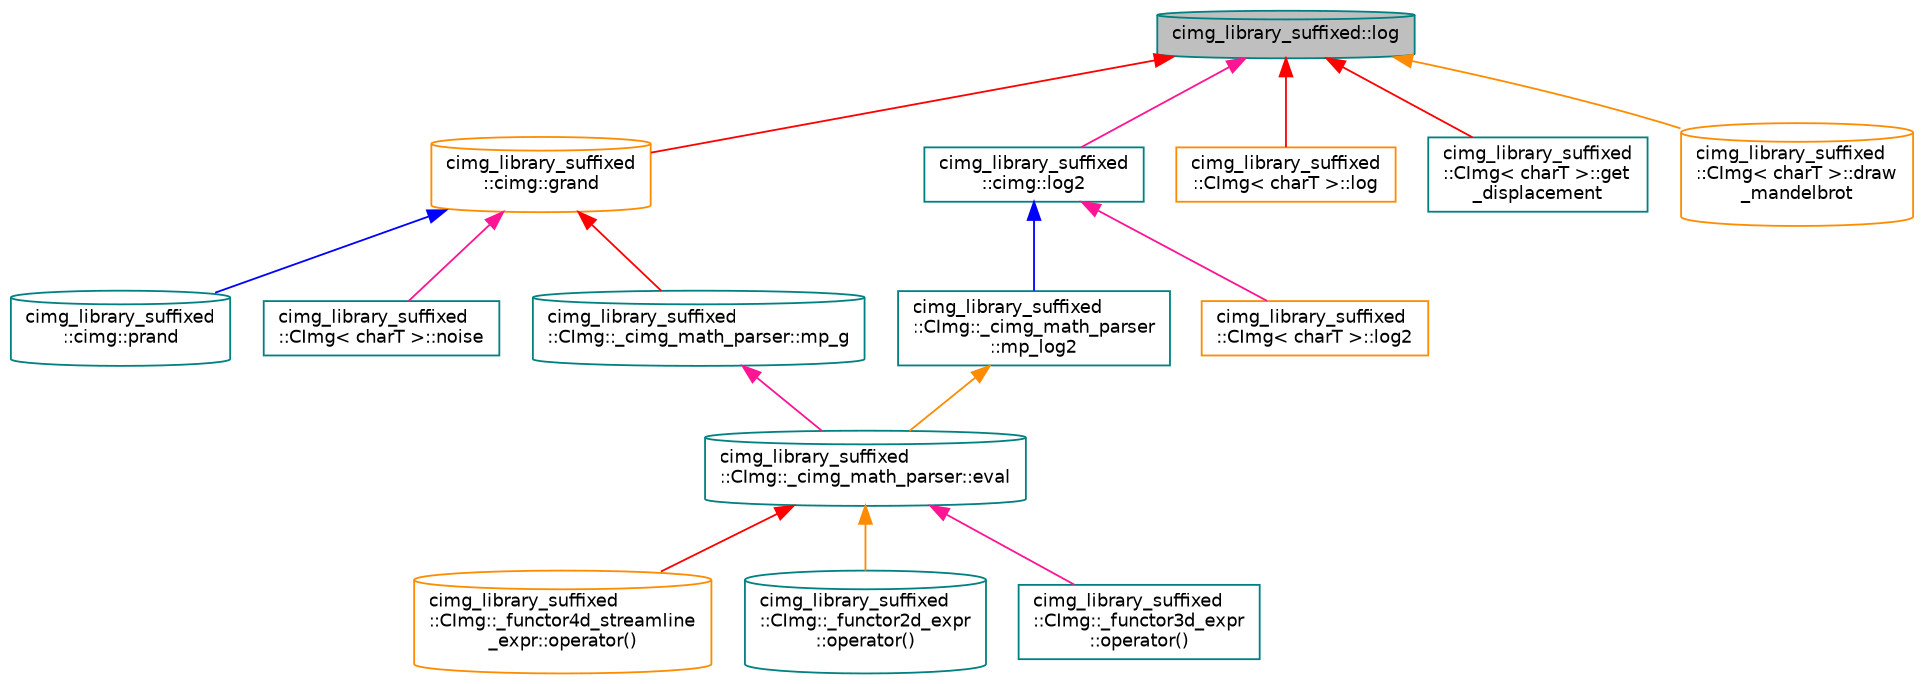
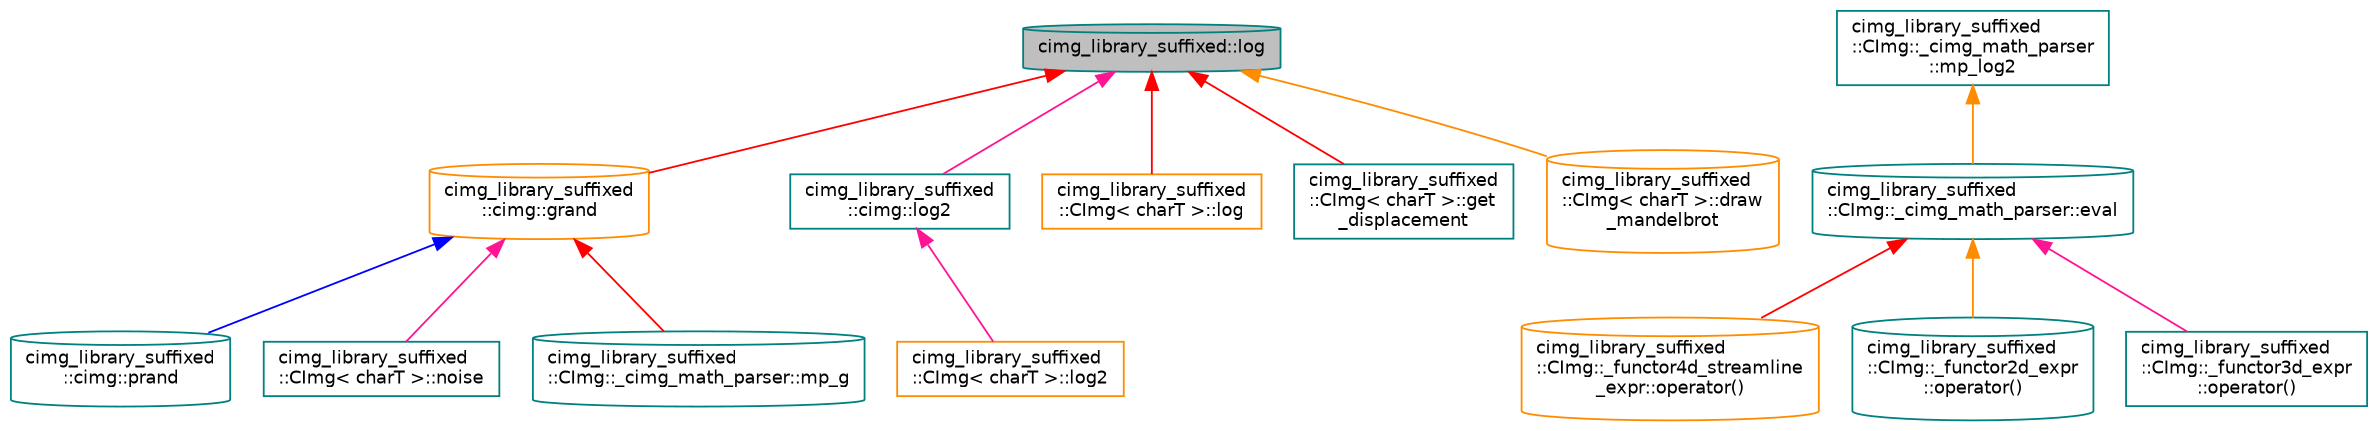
(1034, 255) -> none
(789, 404) -> none
